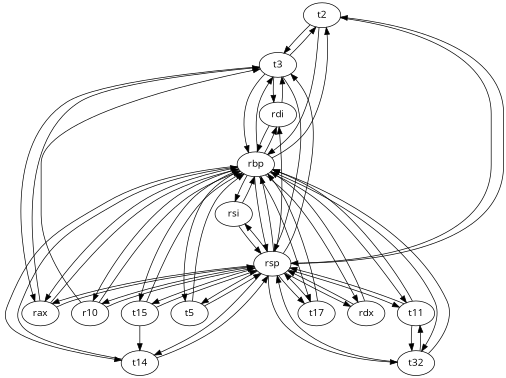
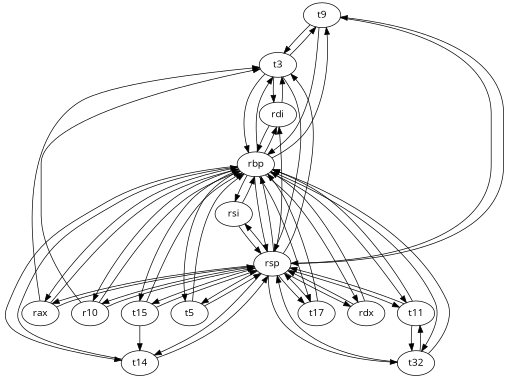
(322, 15) -> (322, 15)
(63, 106) -> none
